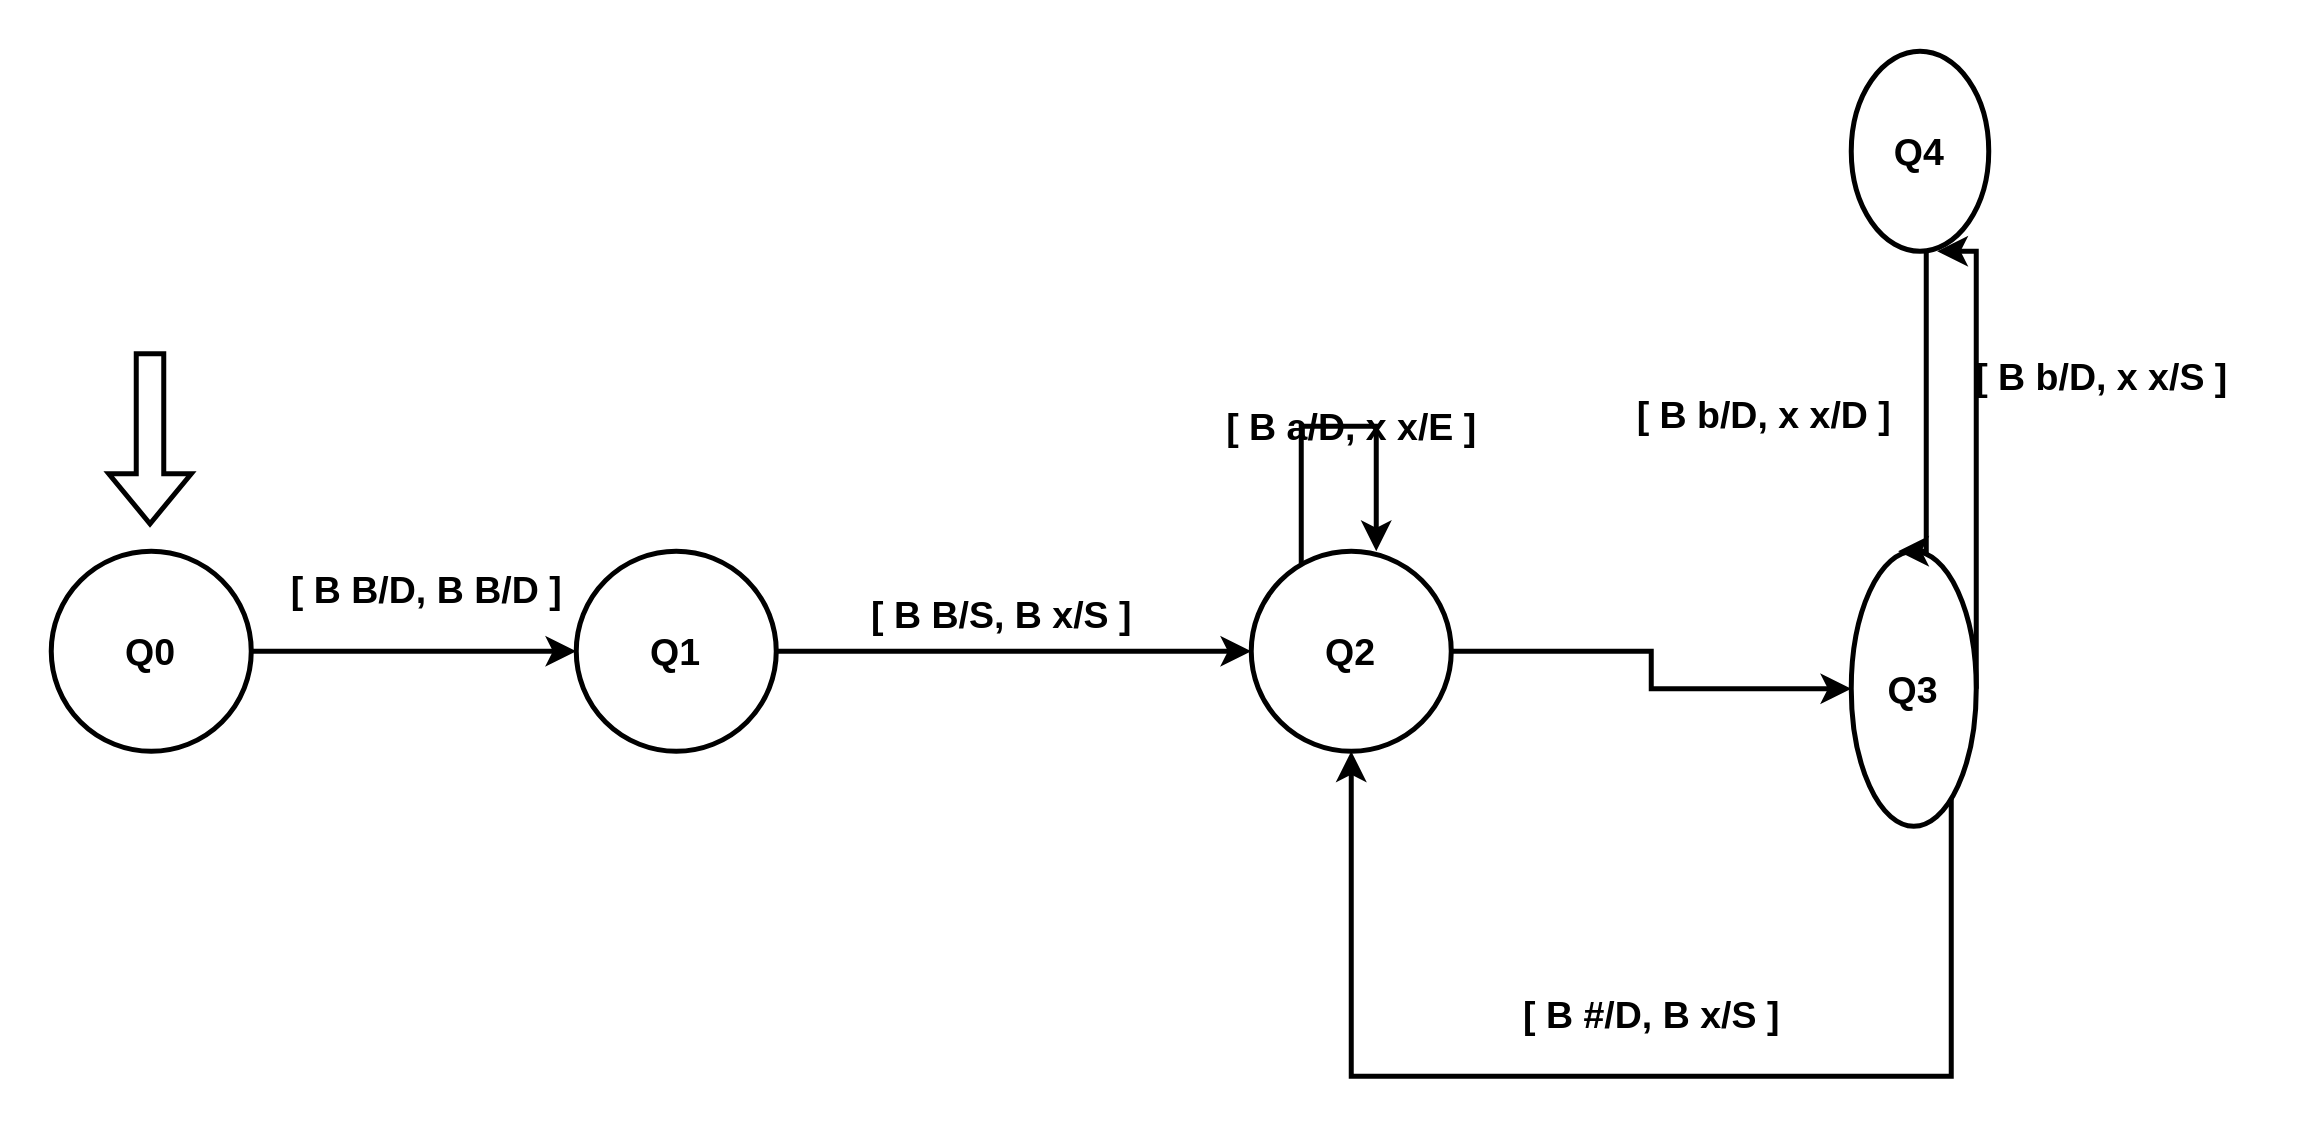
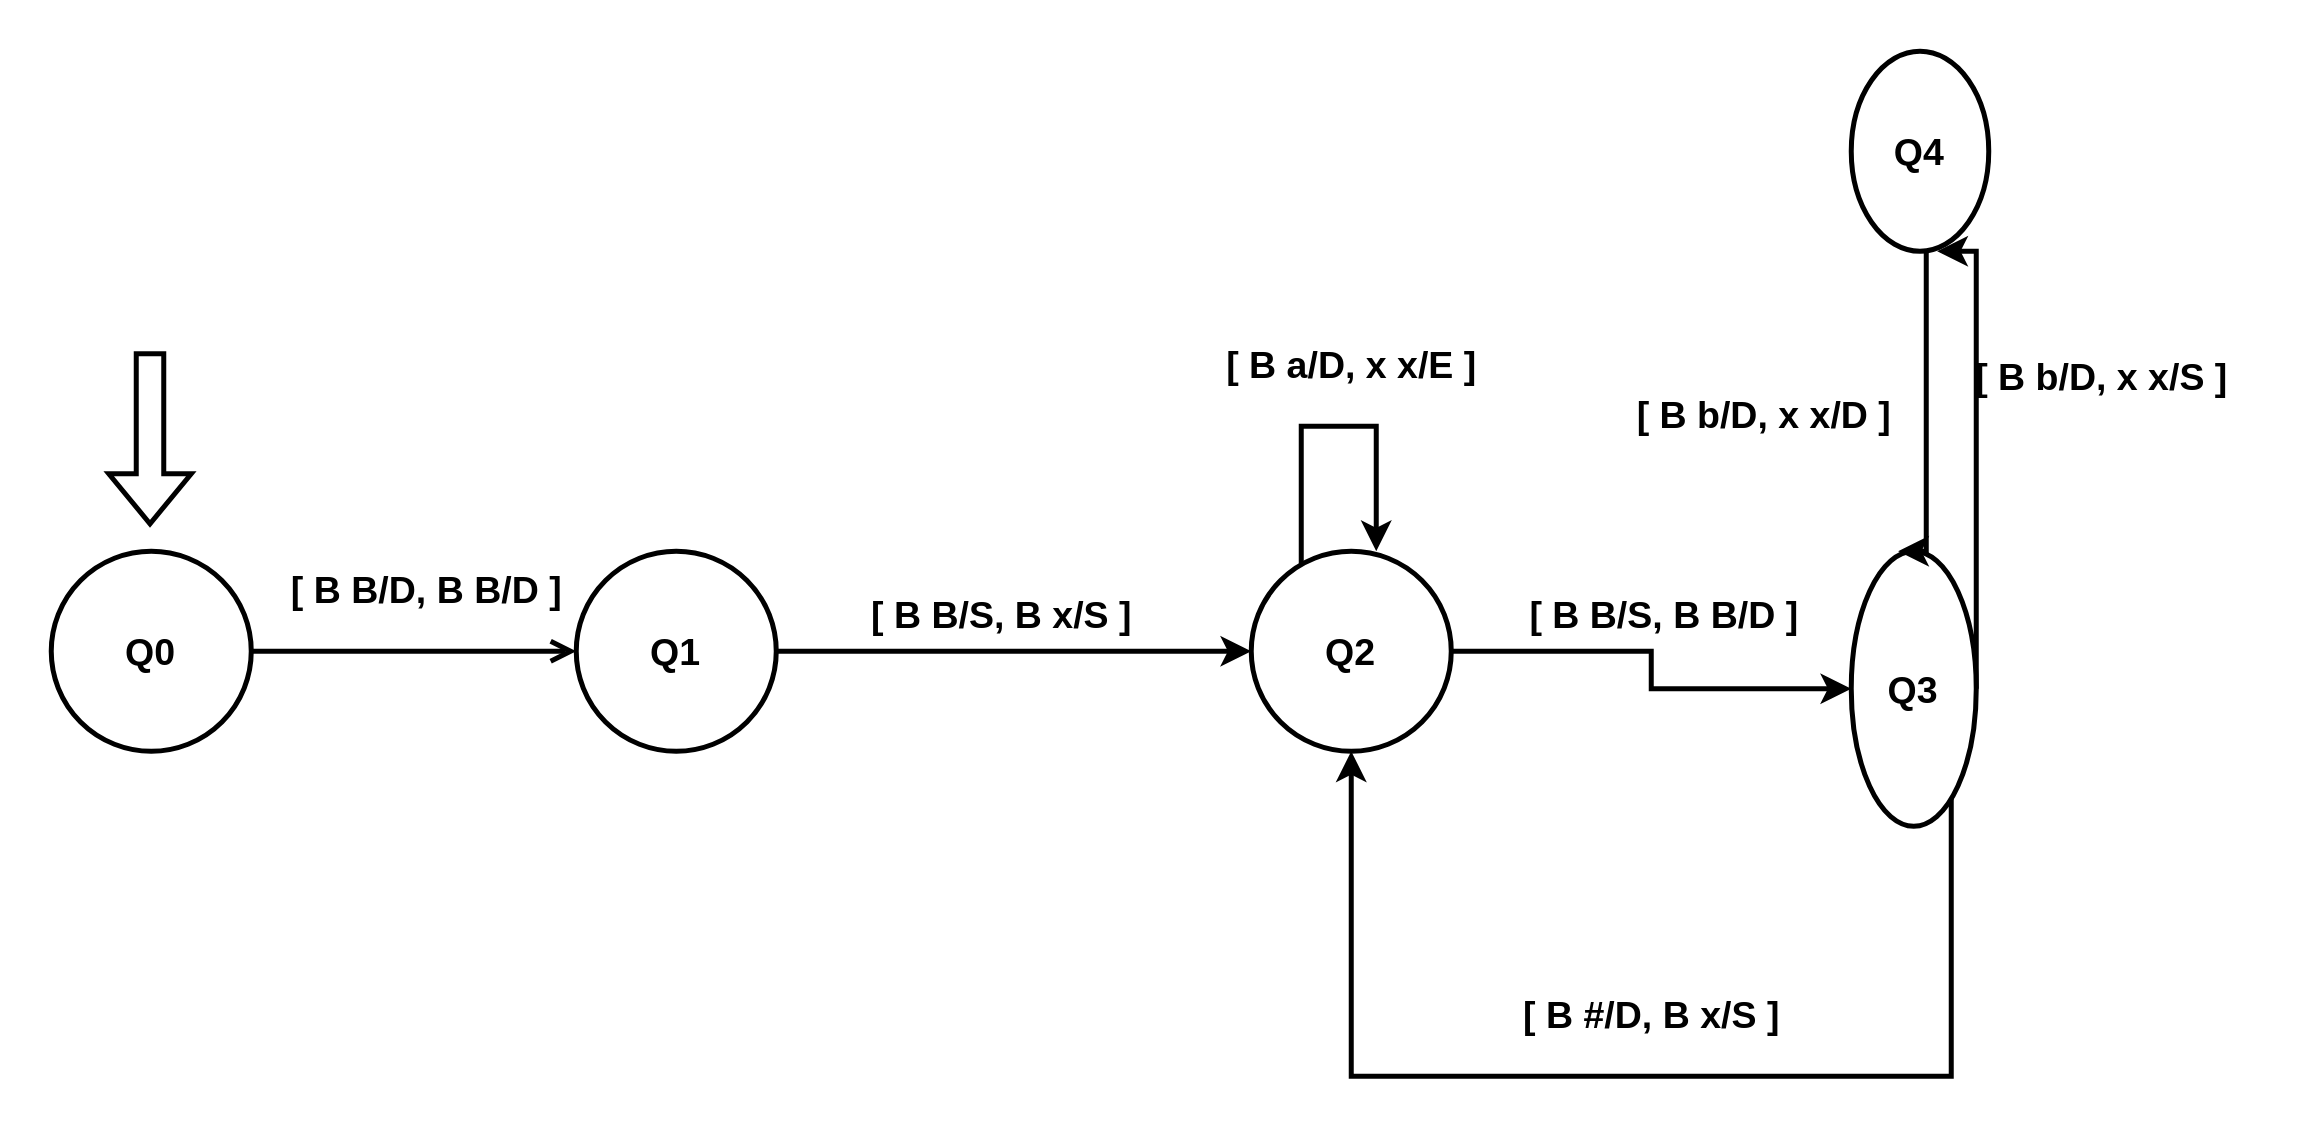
(1351, 426) -> (1351, 364)
none -> (1664, 614)
(553, 651) -> (556, 651)
